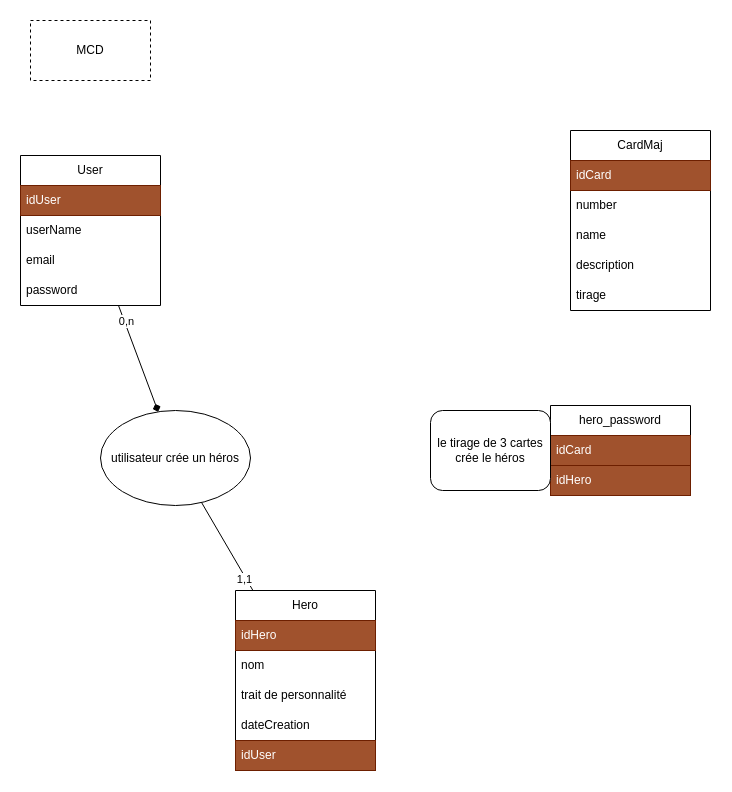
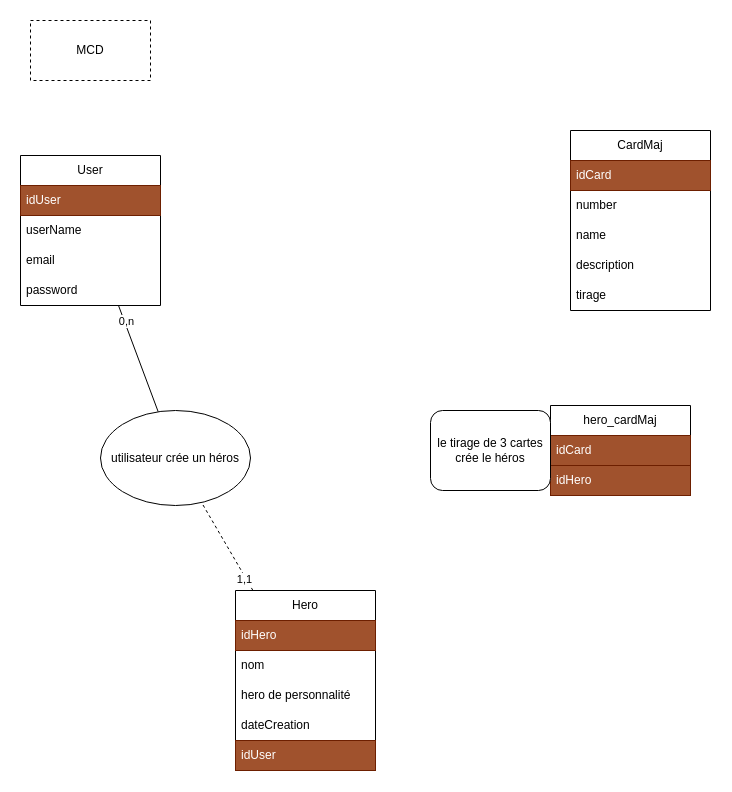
(155, 403) -> (156, 407)
(621, 421) -> (621, 421)
(222, 538) -> (222, 538)
(304, 696) -> (302, 696)
